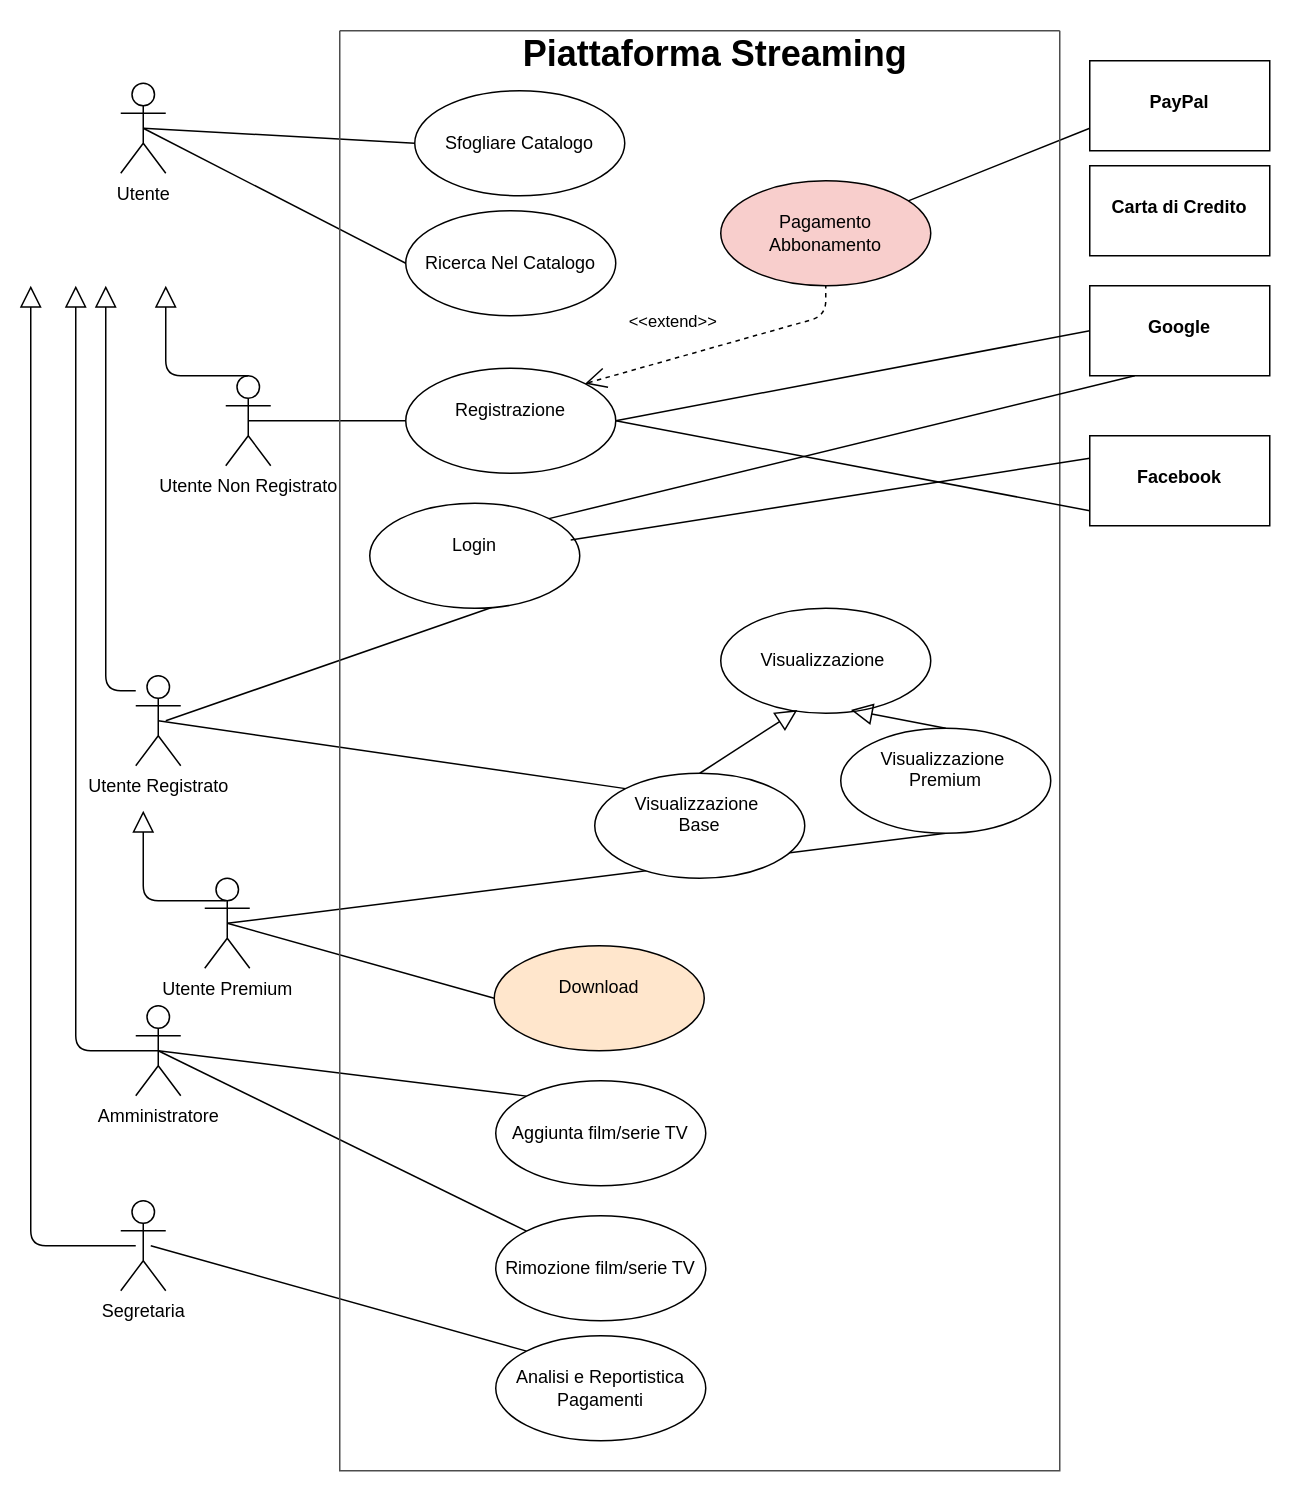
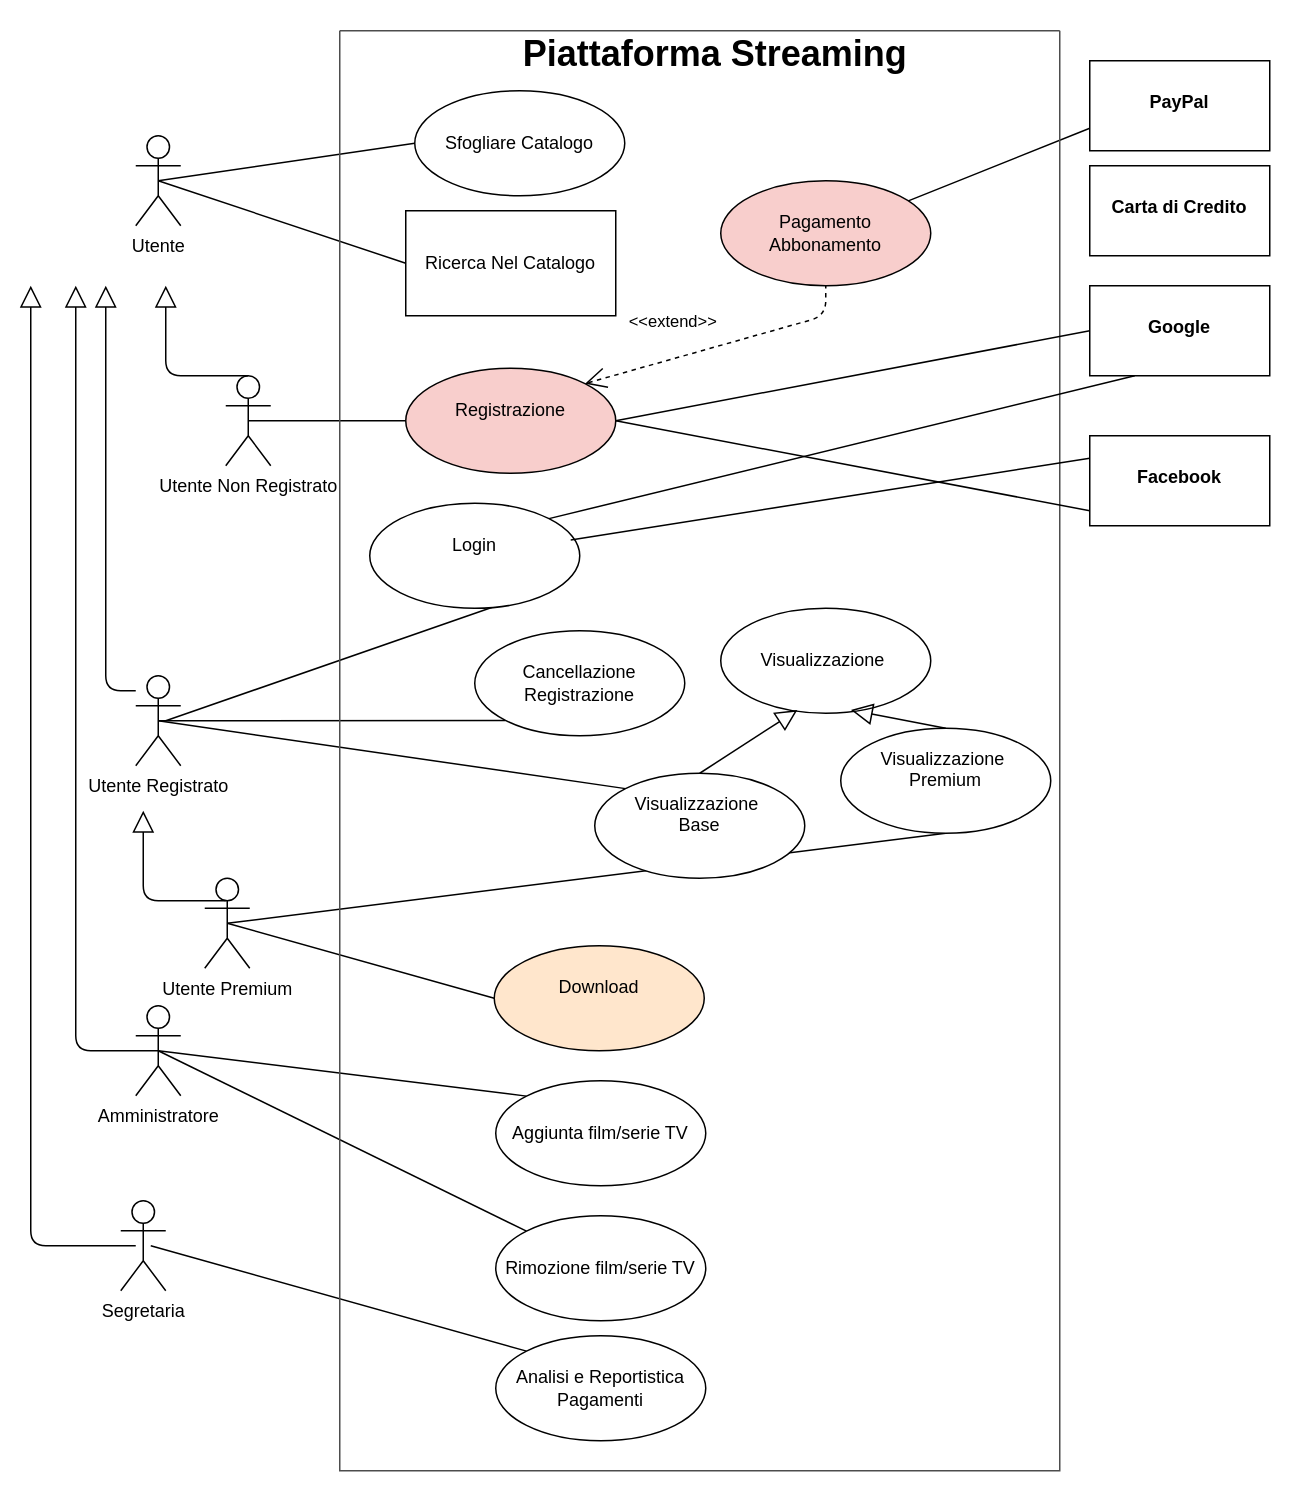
(143, 128) -> (158, 181)
(511, 263) -> (511, 263)
(511, 421) -> (511, 421)
none -> (580, 683)
none -> (337, 721)
